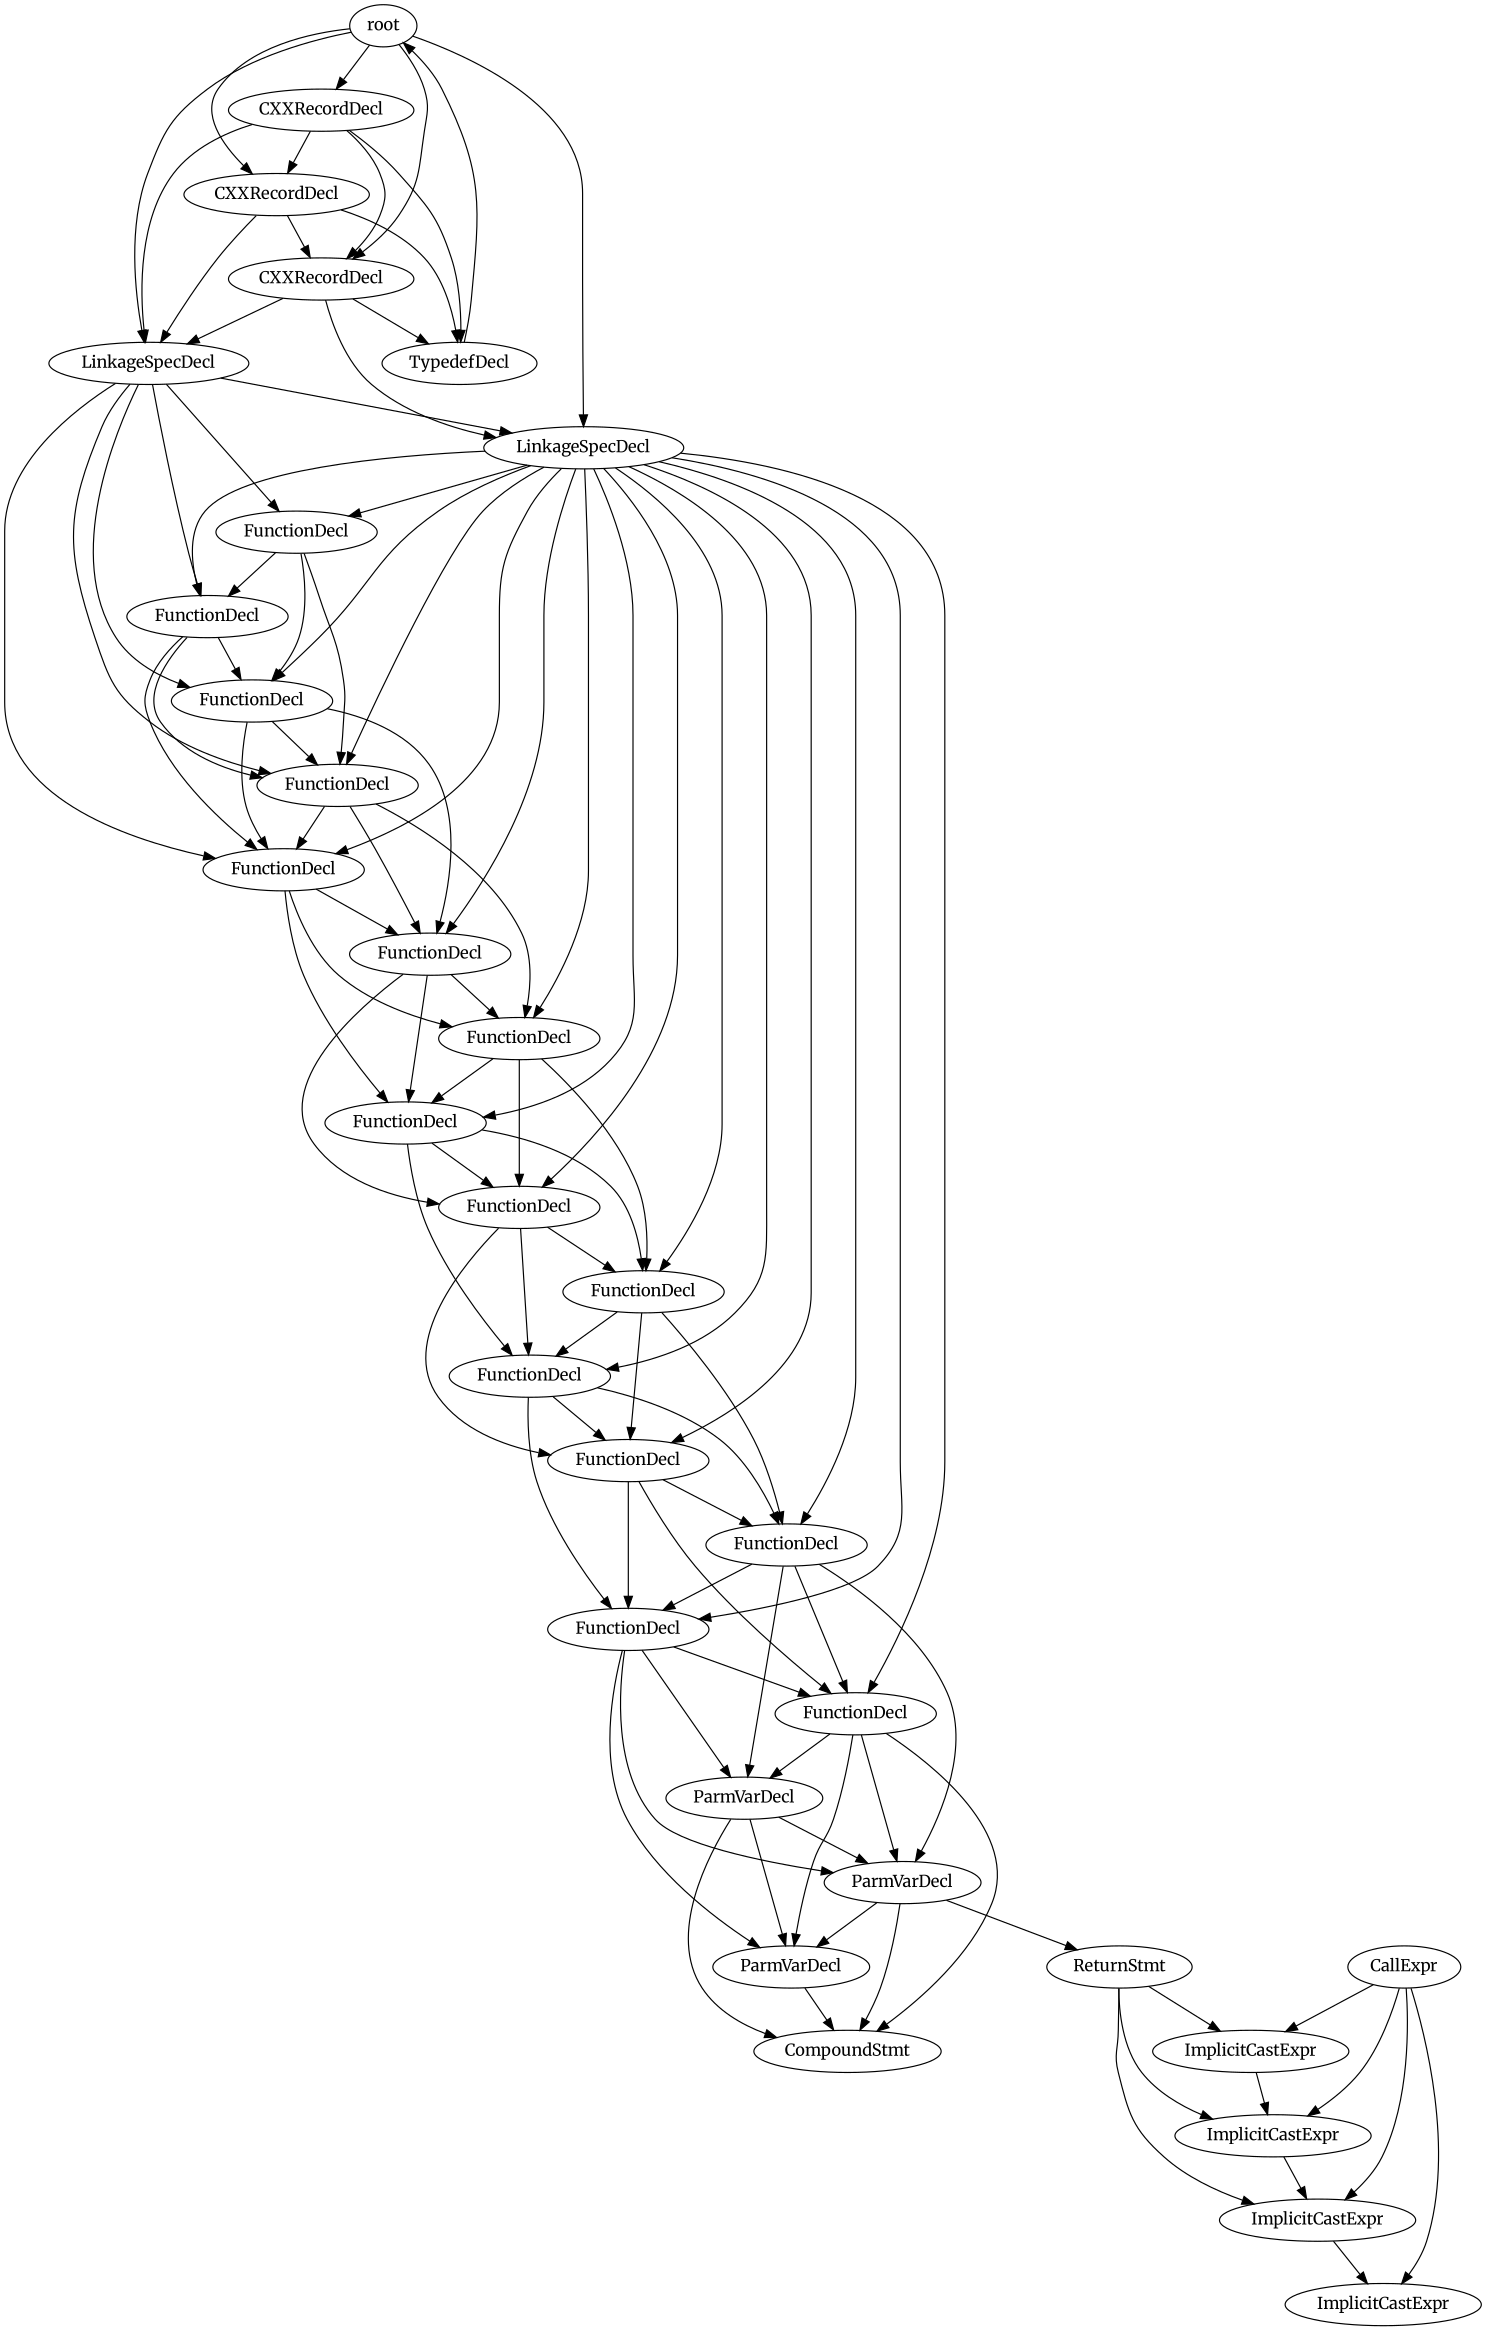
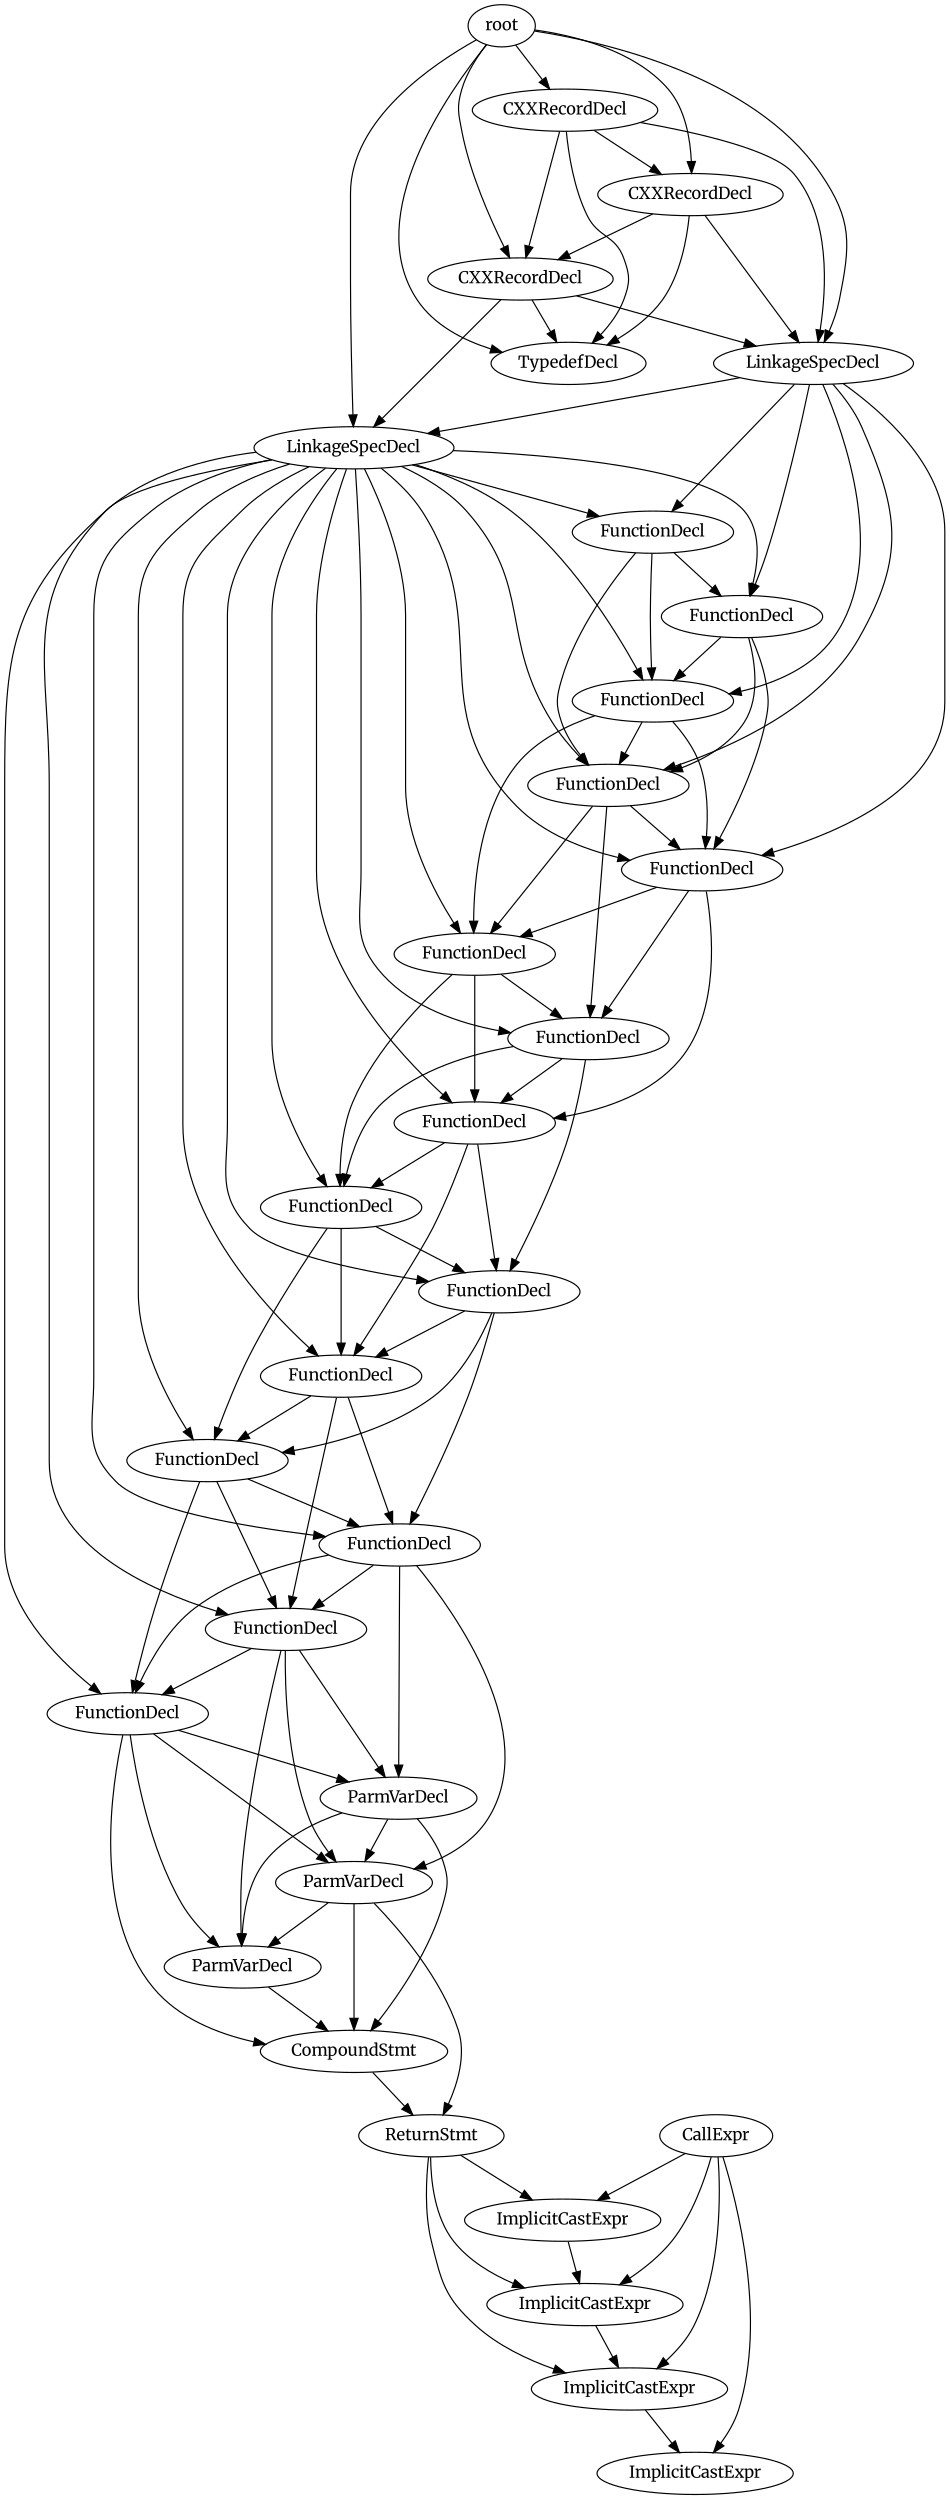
(475, 189) -> (402, 208)
none -> (389, 2089)
